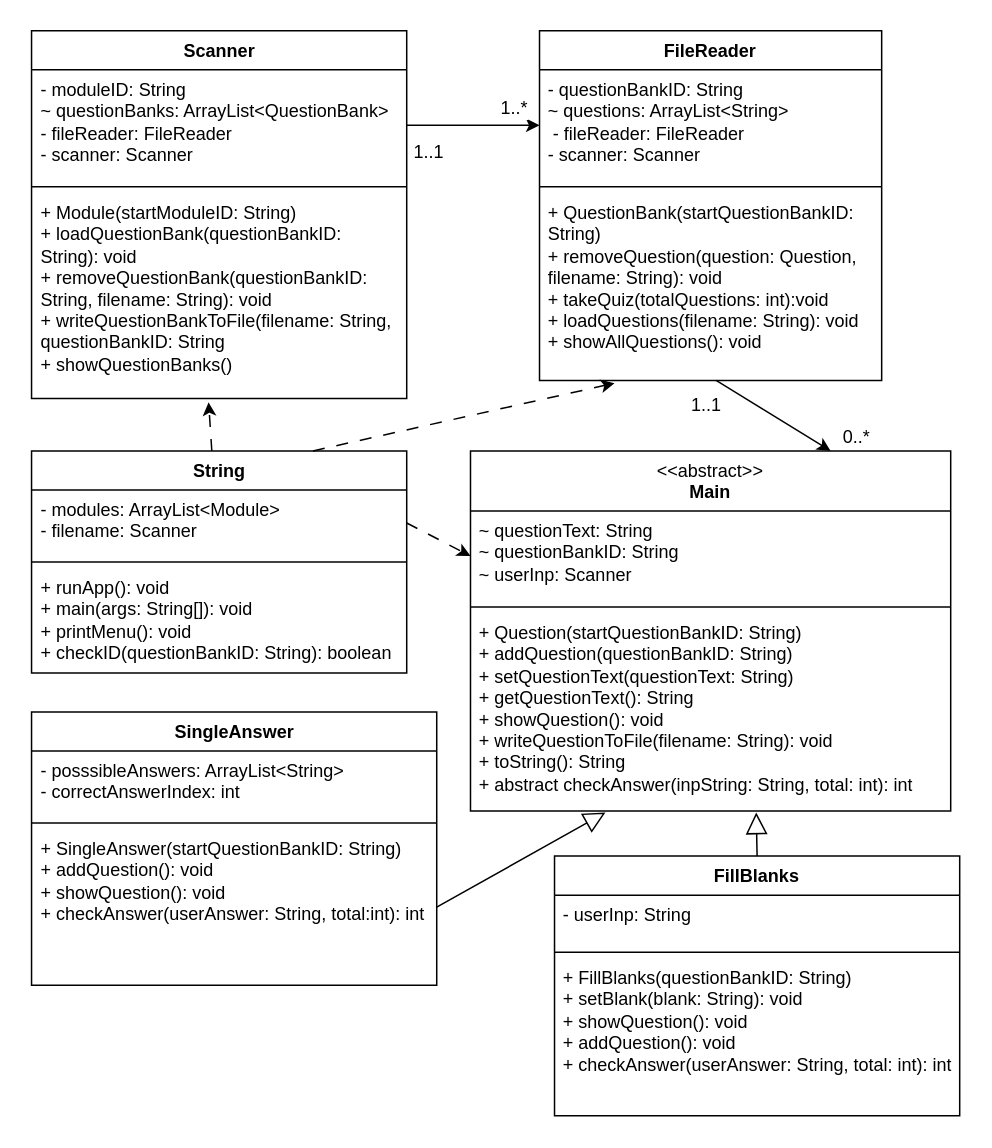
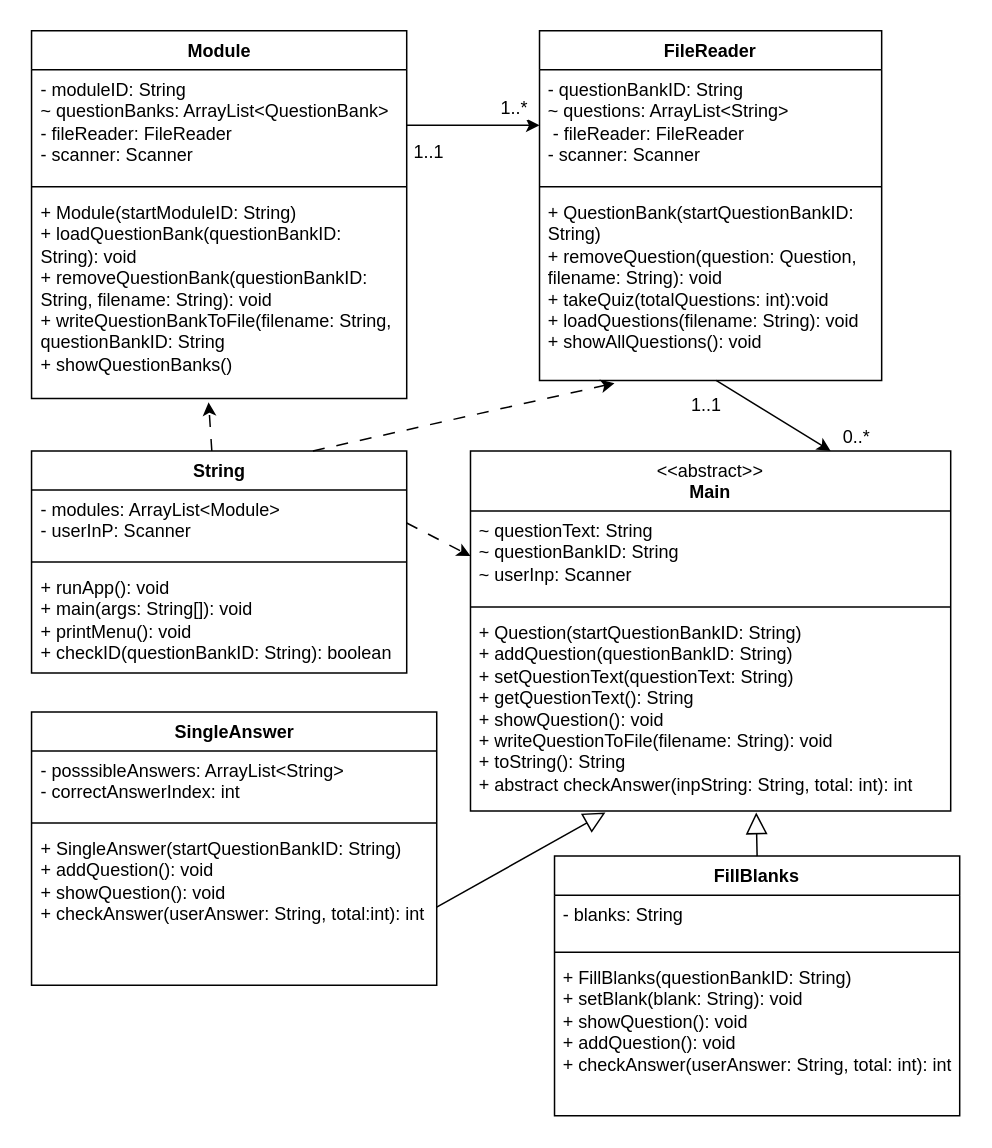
(220, 52) -> (220, 52)
(168, 522) -> (168, 522)
(640, 916) -> (632, 916)
